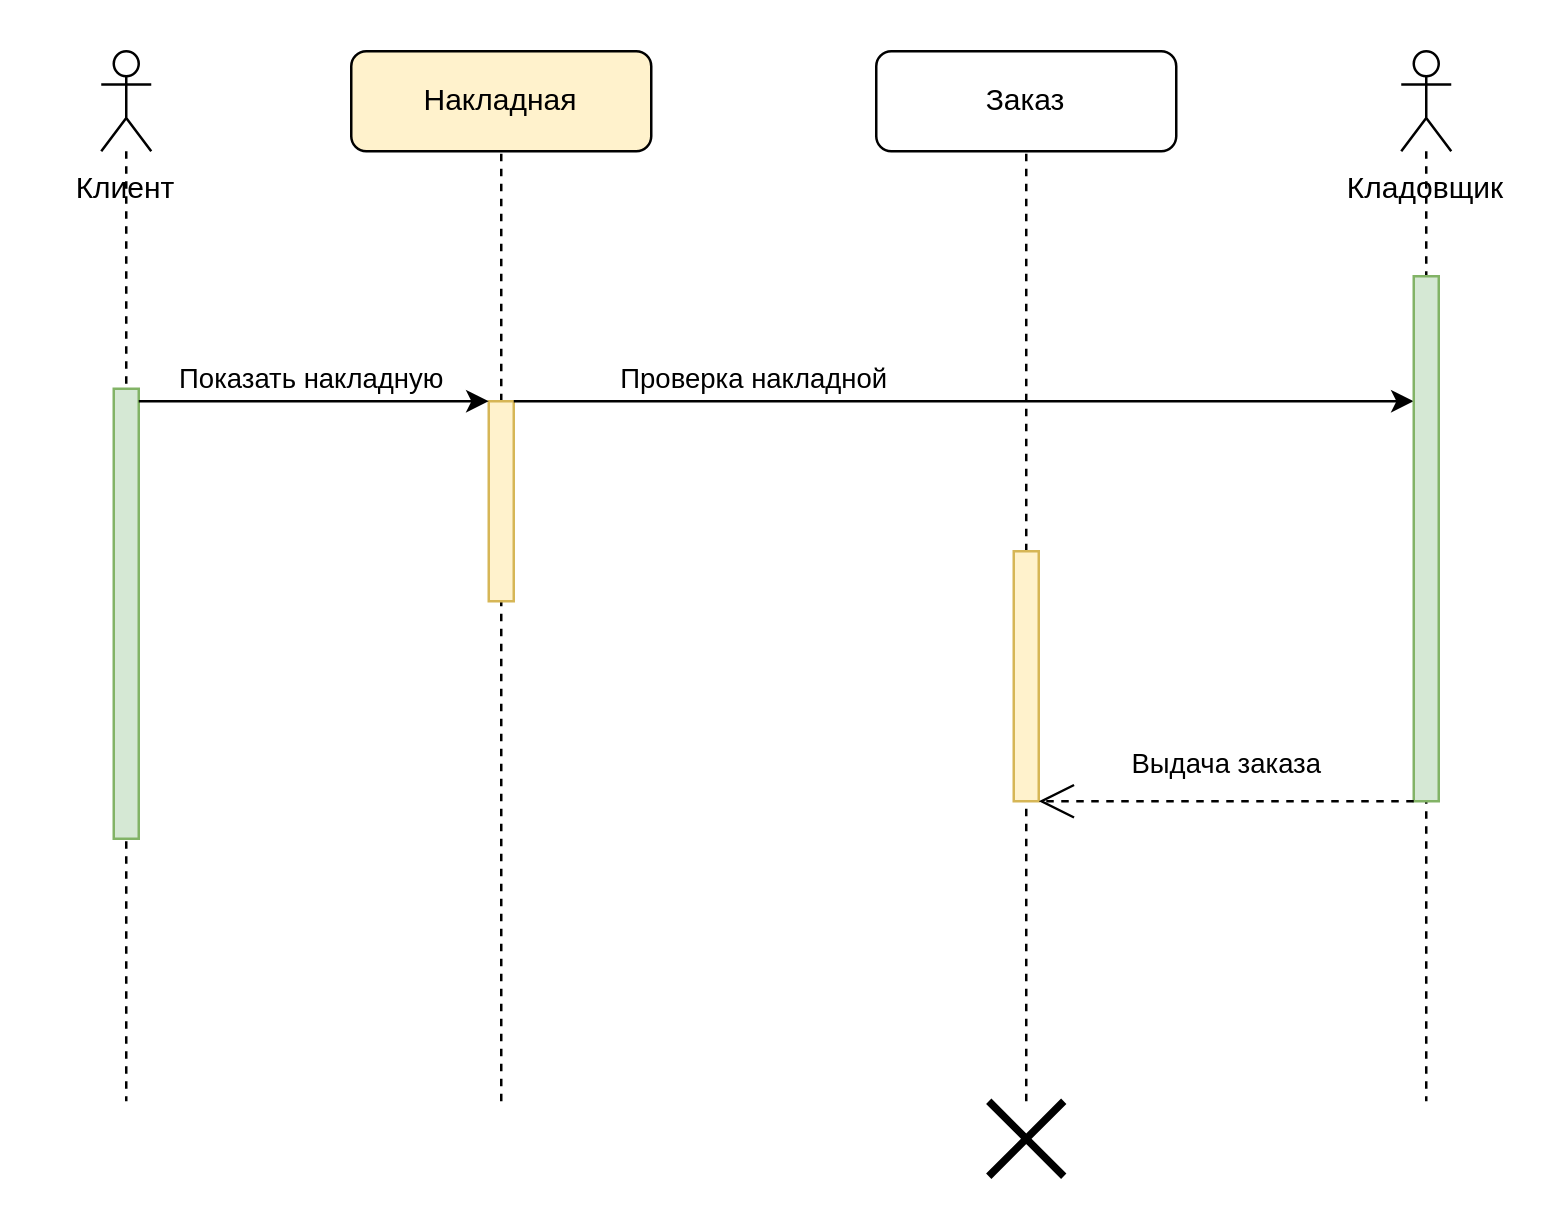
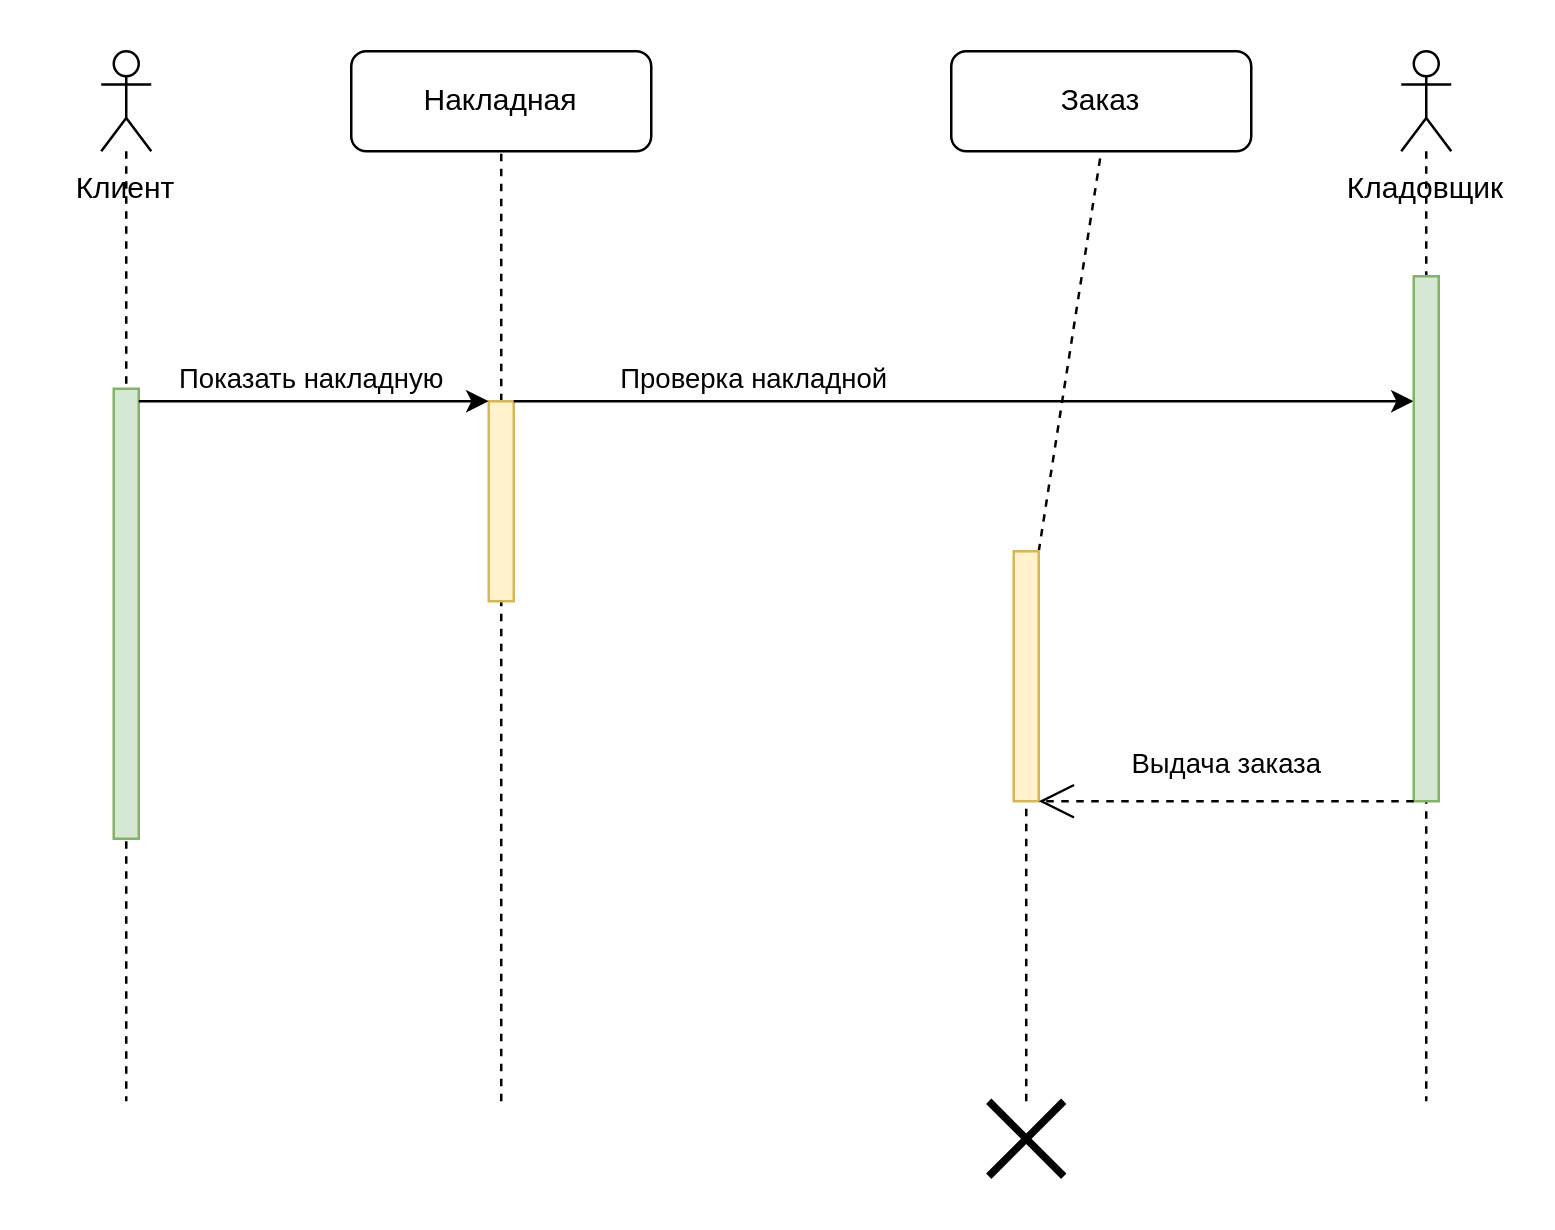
(501, 101) -> (501, 101)
(1026, 101) -> (1101, 101)
